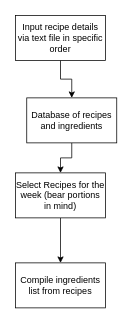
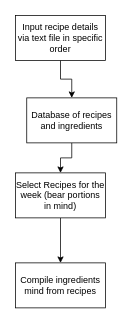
(60, 285) -> (60, 285)
